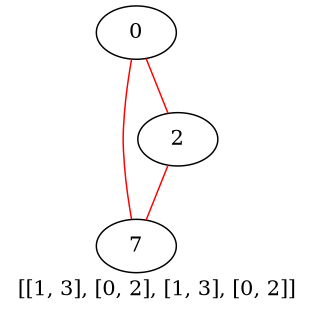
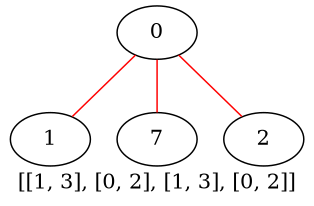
none -> (50, 139)
(157, 193) -> none
